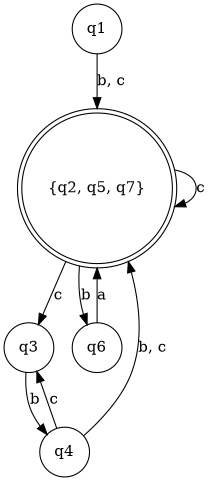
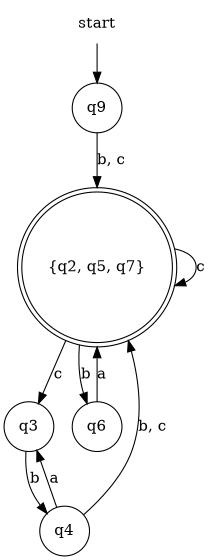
none -> (97, 24)
(97, 29) -> (97, 108)
(54, 400) -> (54, 479)
